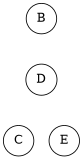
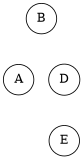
none -> (19, 80)
(19, 141) -> none
